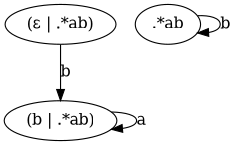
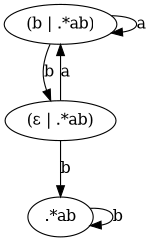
none -> (43, 67)
(66, 73) -> (66, 73)
none -> (61, 163)
